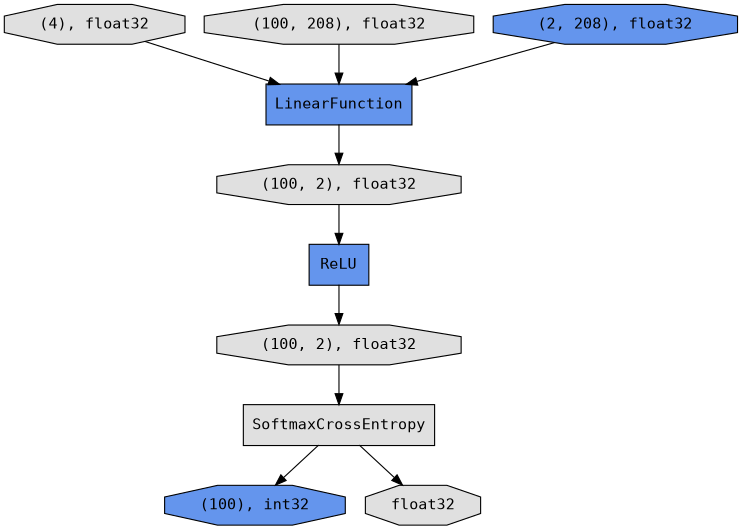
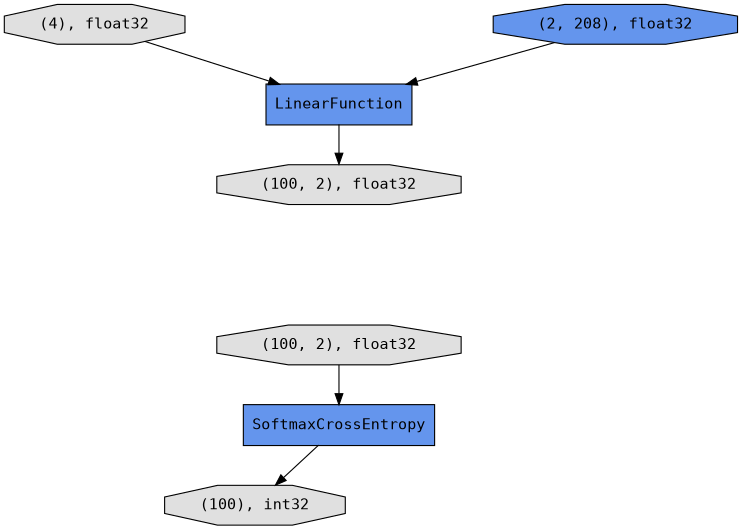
(339, 24) -> none
(339, 265) -> none
(339, 425) -> (339, 425)
(255, 505) -> (255, 505)
(423, 505) -> none
